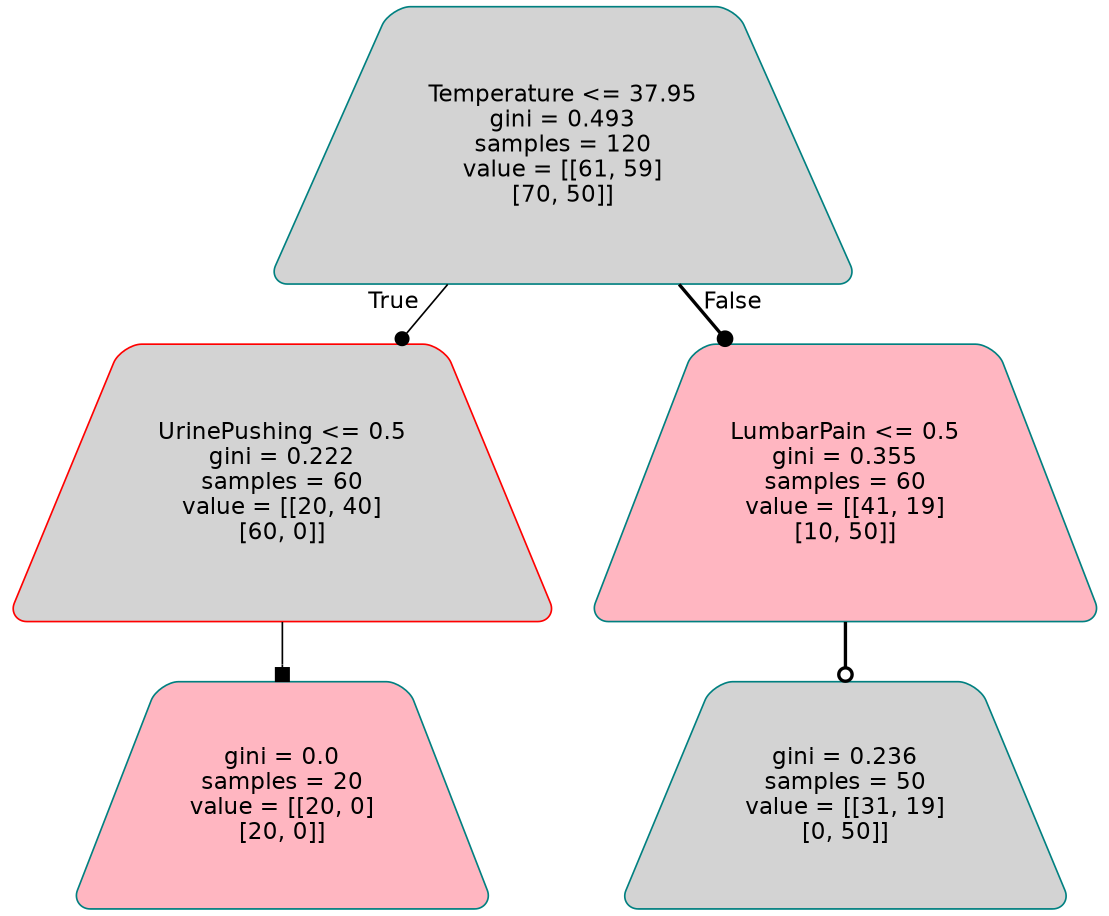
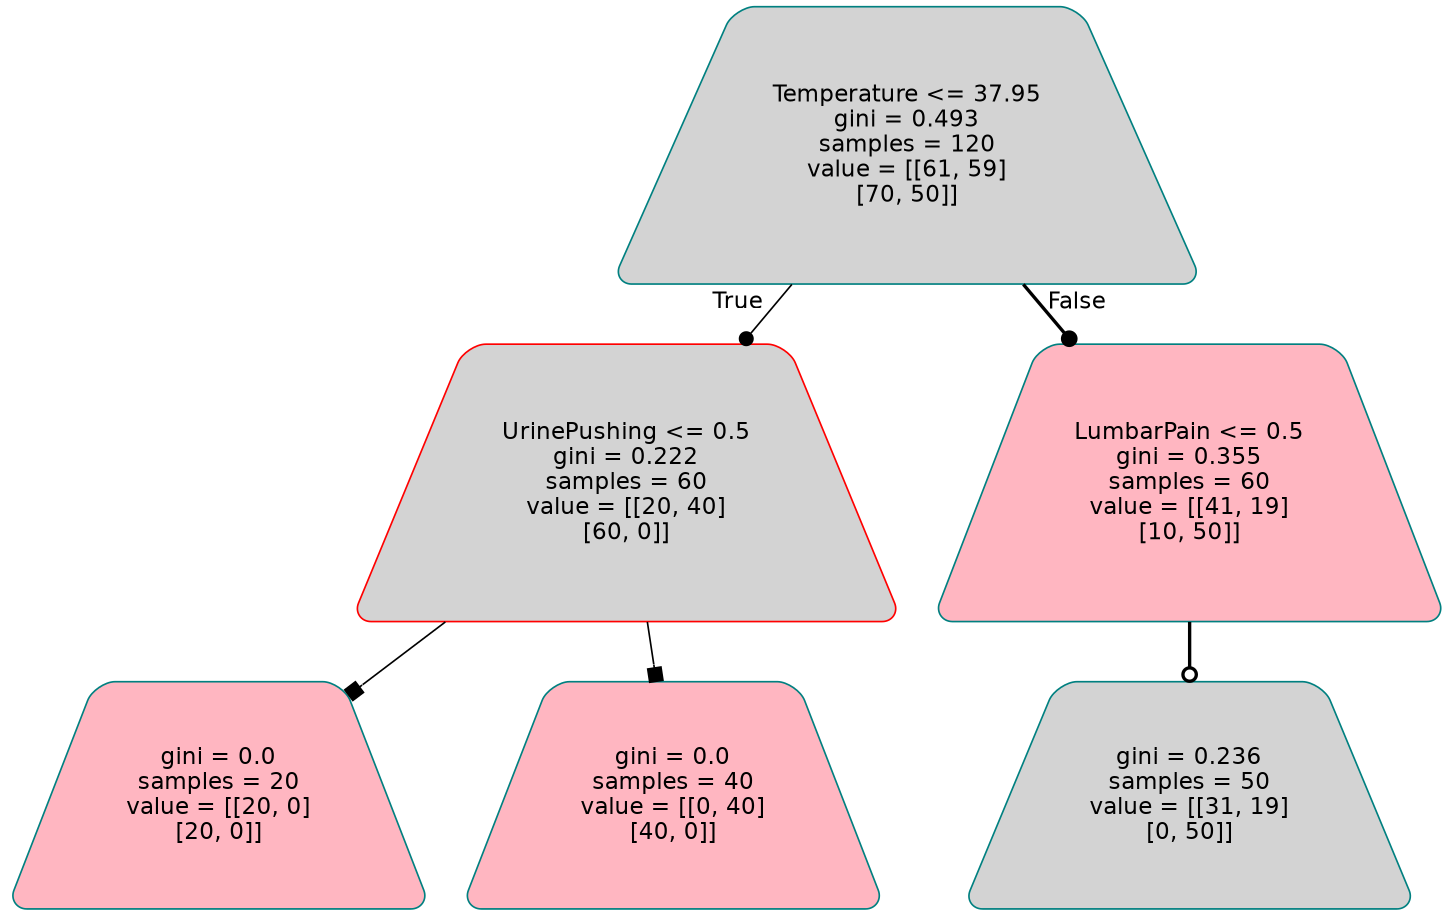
none -> (673, 795)
